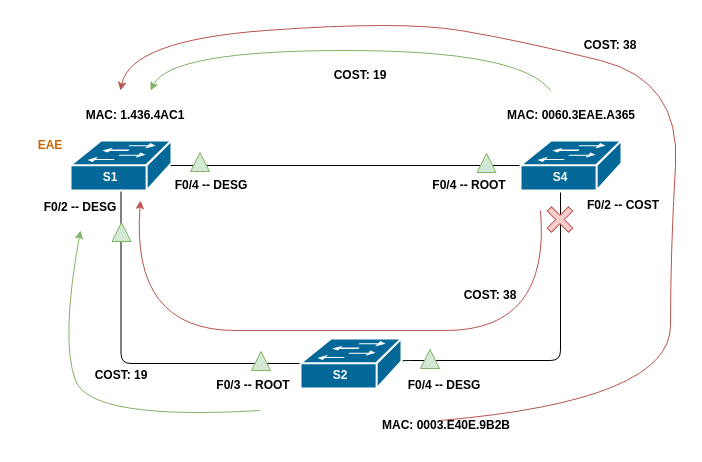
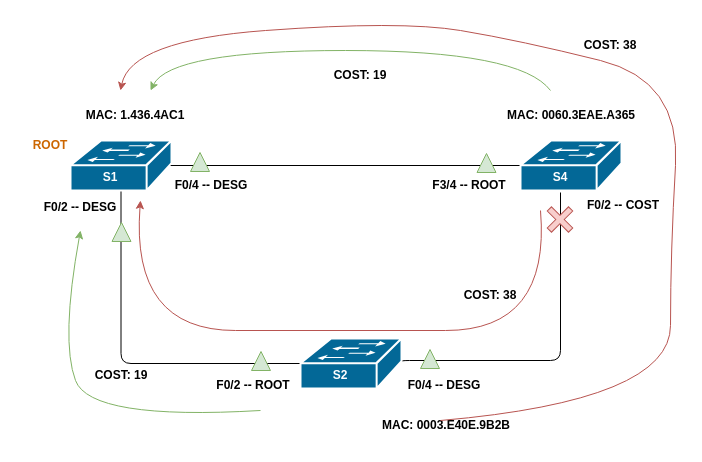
(51, 146) -> (51, 146)
(470, 186) -> (470, 186)
(254, 386) -> (254, 386)
